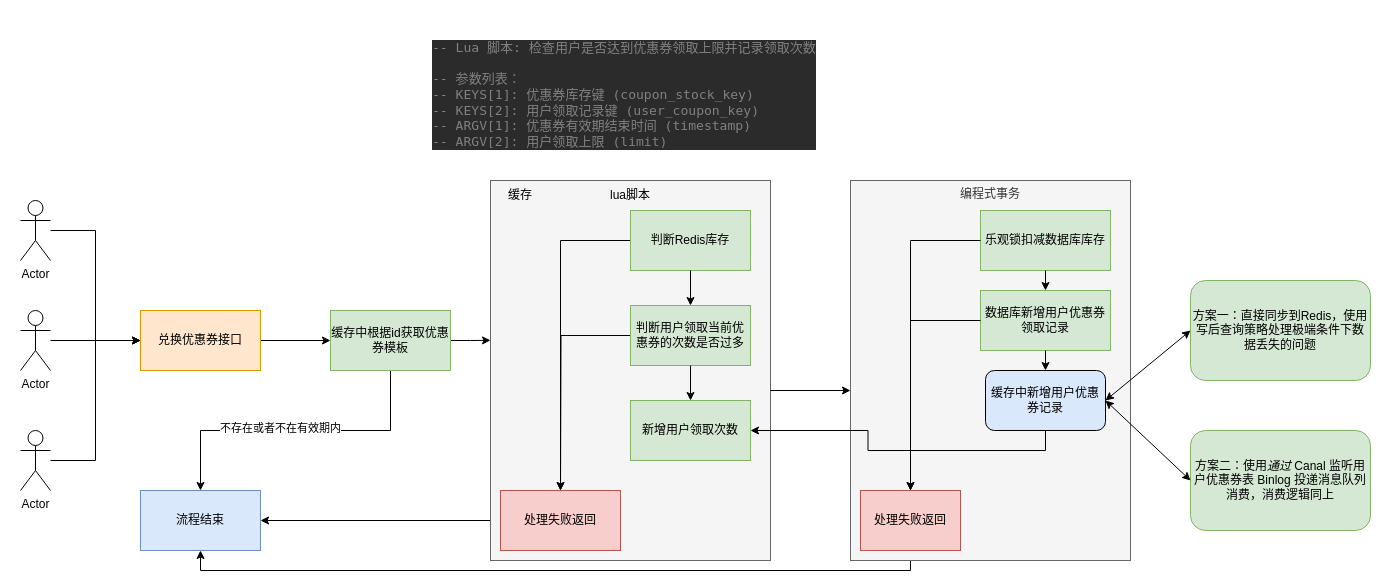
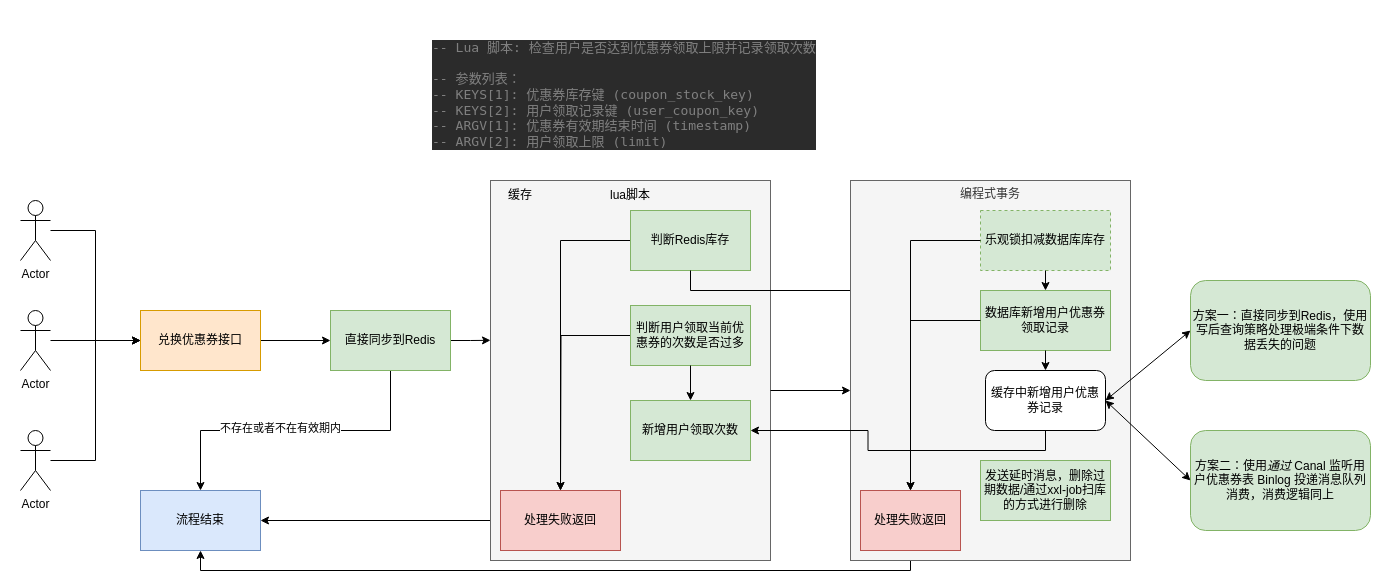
(1046, 241) -> (1046, 241)
(691, 293) -> (769, 291)
(391, 341) -> (391, 341)
(1046, 401) -> (1046, 401)
none -> (1046, 491)
